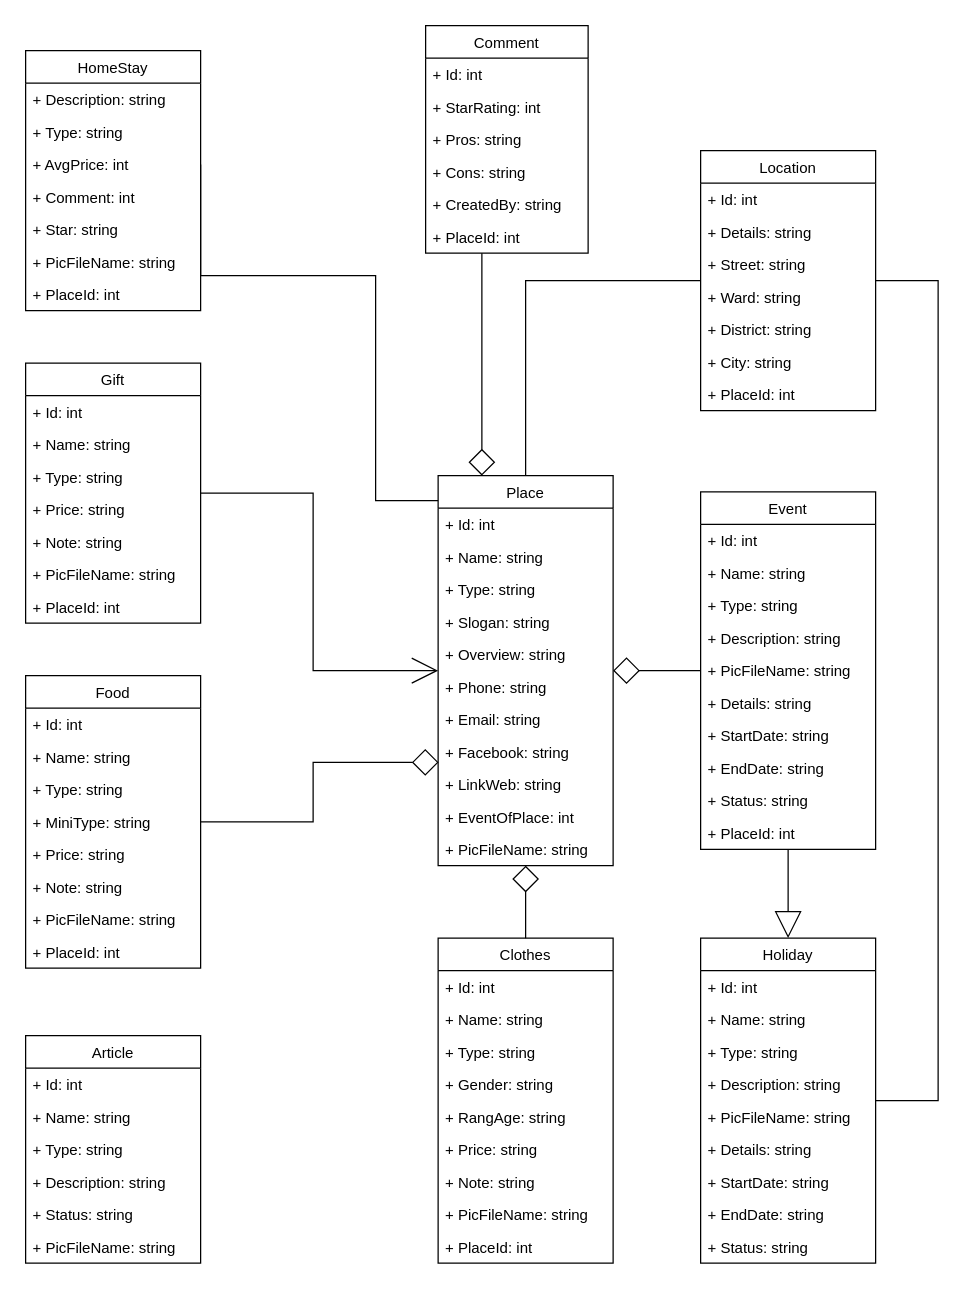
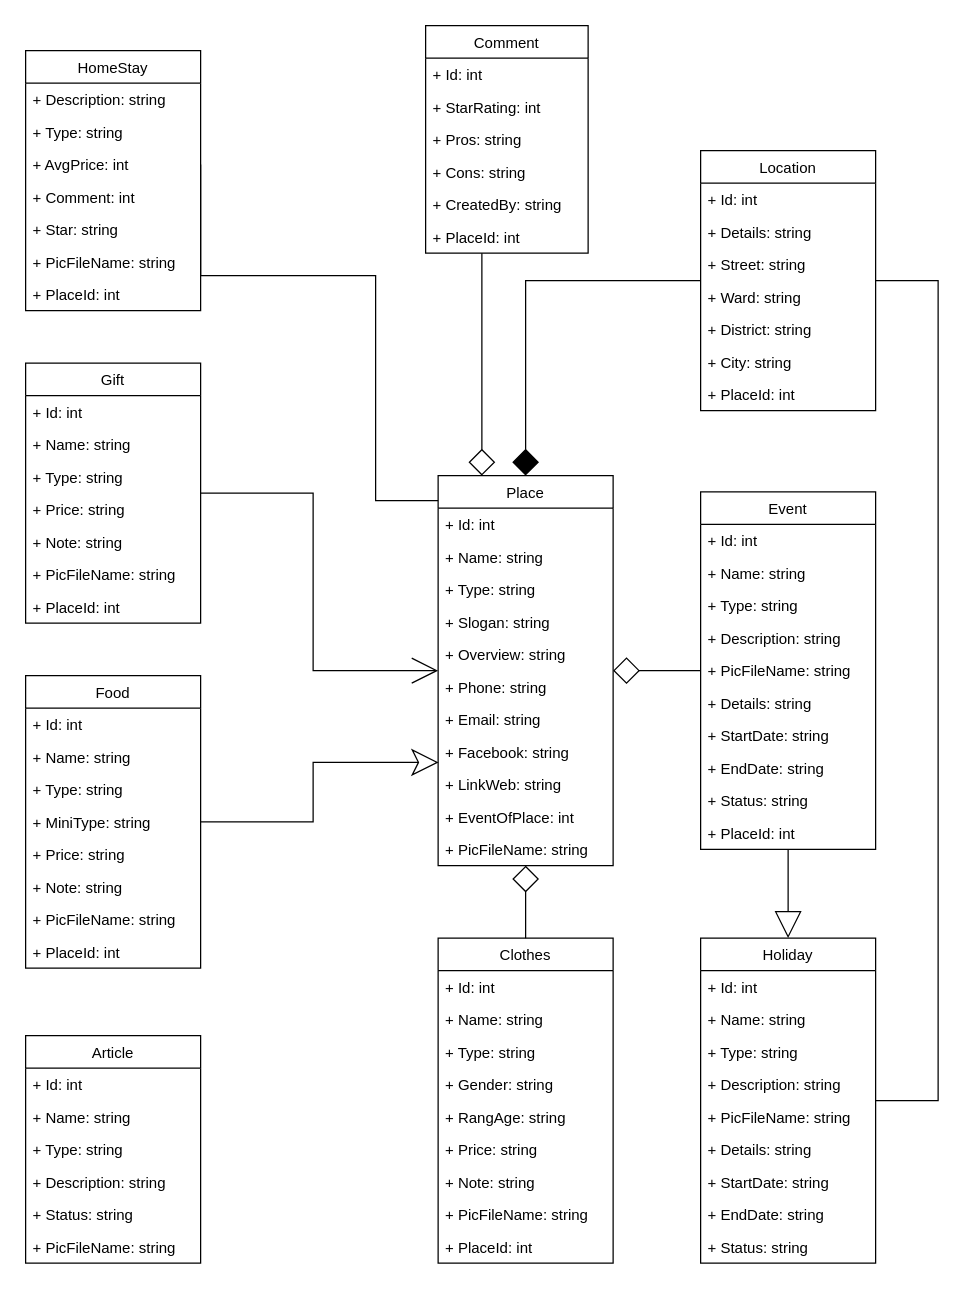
(526, 460) -> (526, 449)
(412, 762) -> (414, 762)
